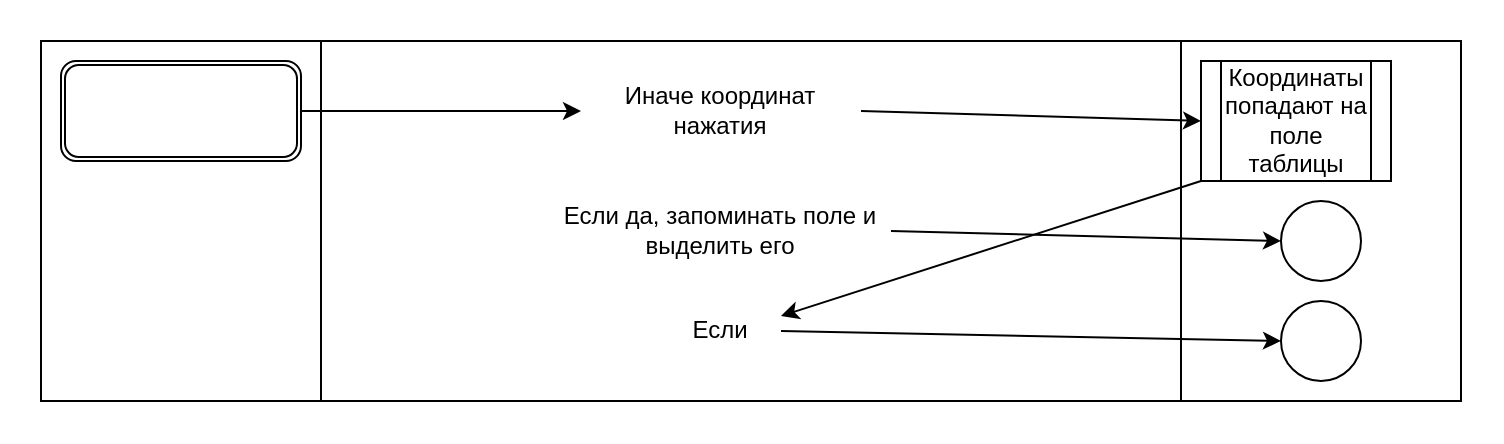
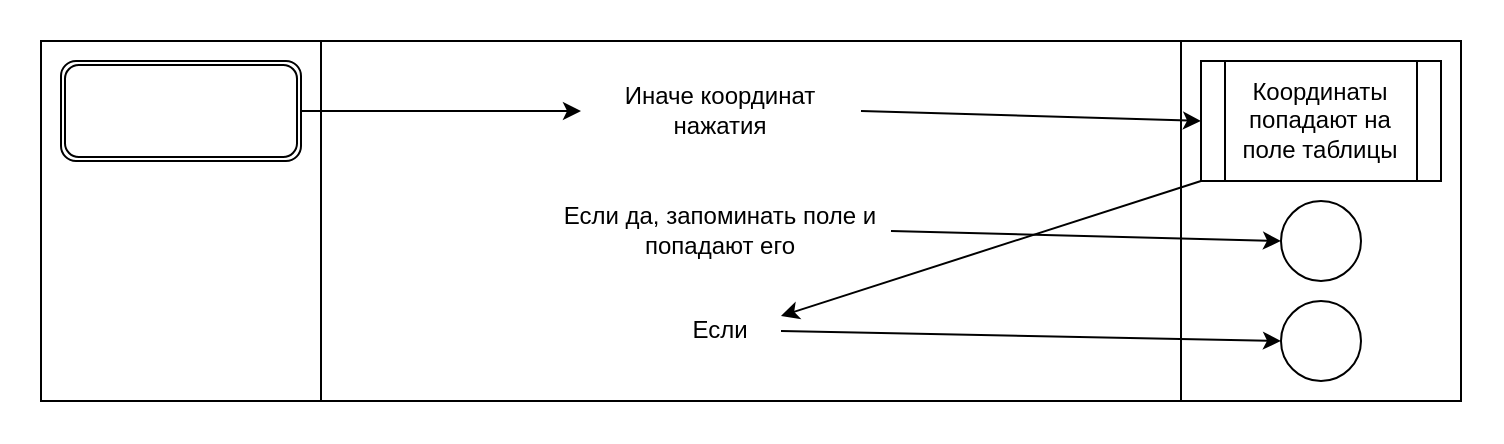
(1296, 121) -> (1321, 121)
(721, 231) -> (721, 231)
